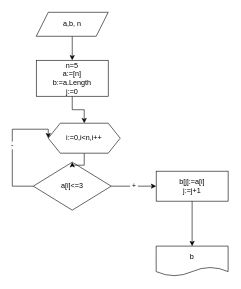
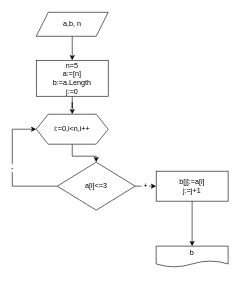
(84, 138) -> (72, 129)
(72, 186) -> (96, 186)
(192, 261) -> (192, 257)
